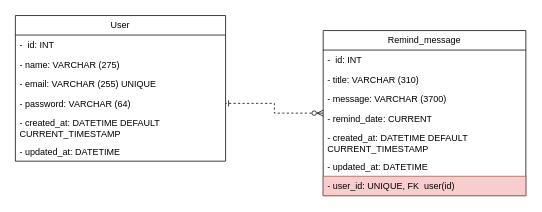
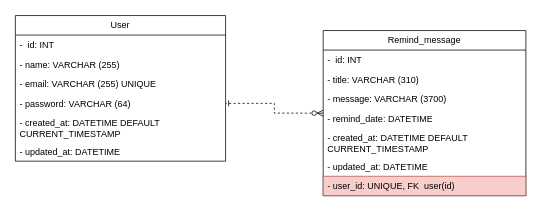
(68, 65) -> (68, 65)
(378, 119) -> (381, 119)
